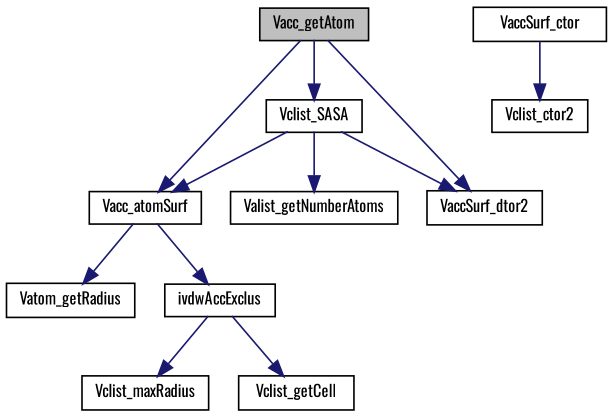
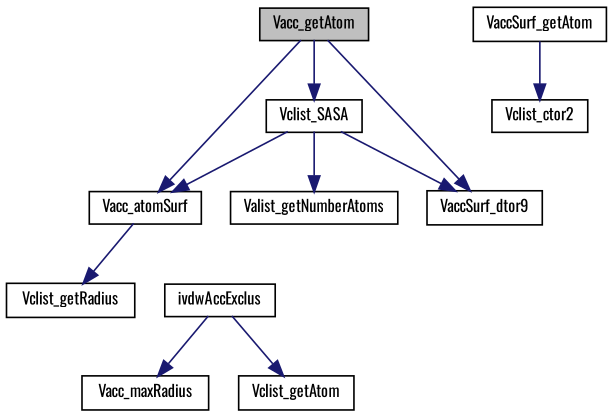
(540, 24) -> (540, 24)
(485, 208) -> (485, 208)
(177, 248) -> none
(71, 300) -> (71, 300)
(145, 393) -> (145, 393)
(296, 393) -> (296, 393)
